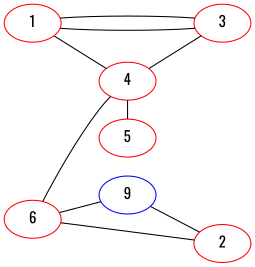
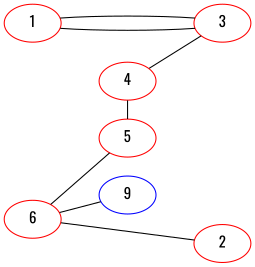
(80, 52) -> none
(74, 147) -> (80, 179)
(175, 219) -> none
